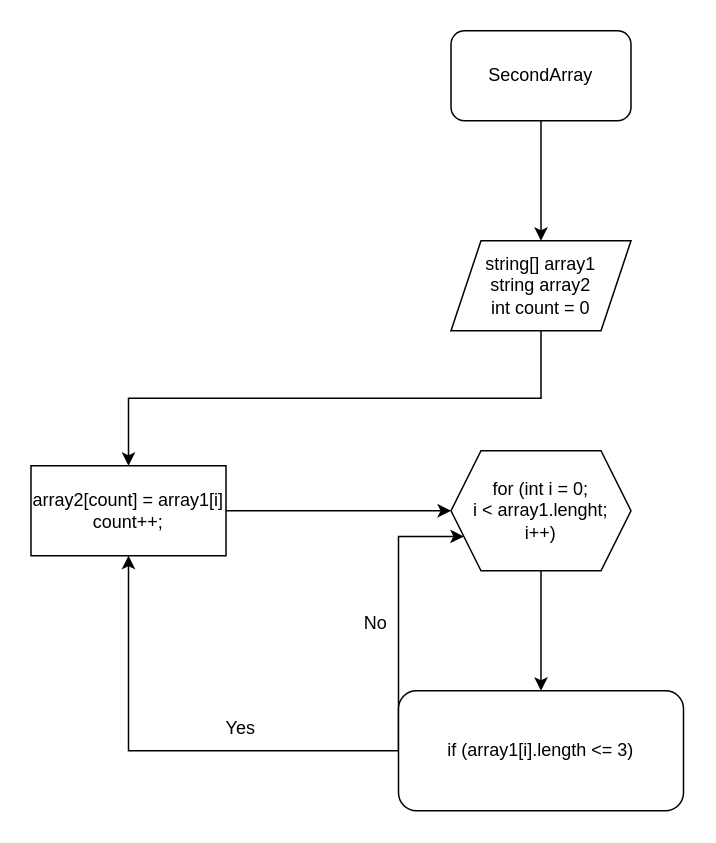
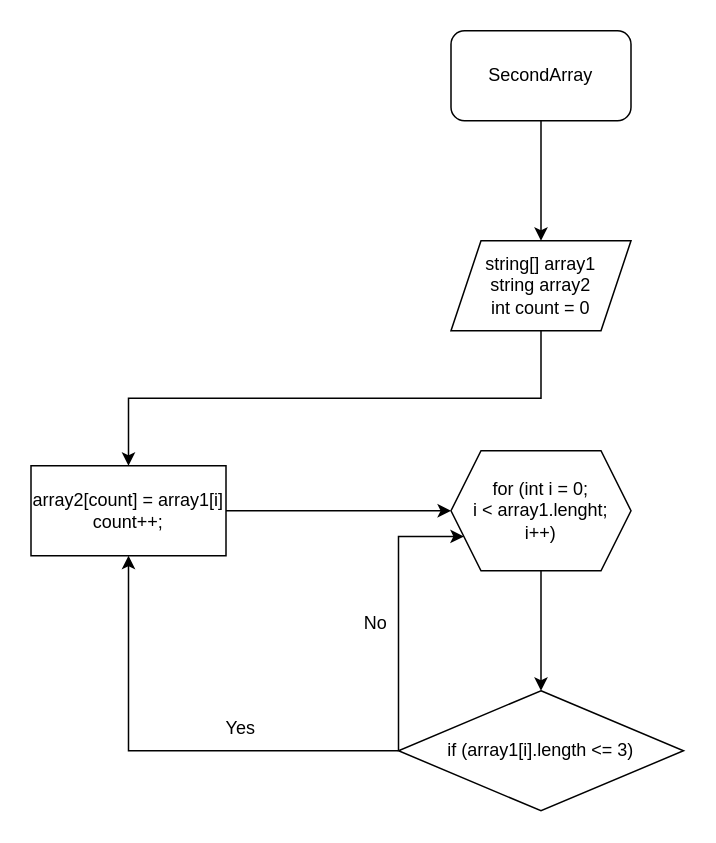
(541, 751) -> (541, 751)
